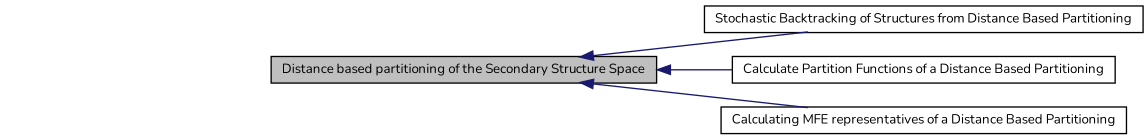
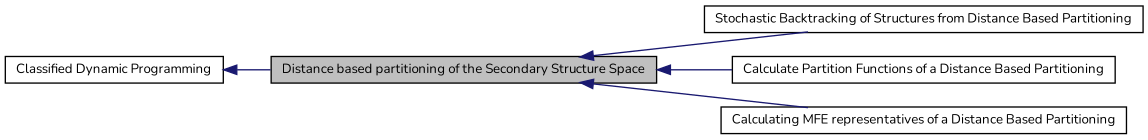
none -> (114, 70)
